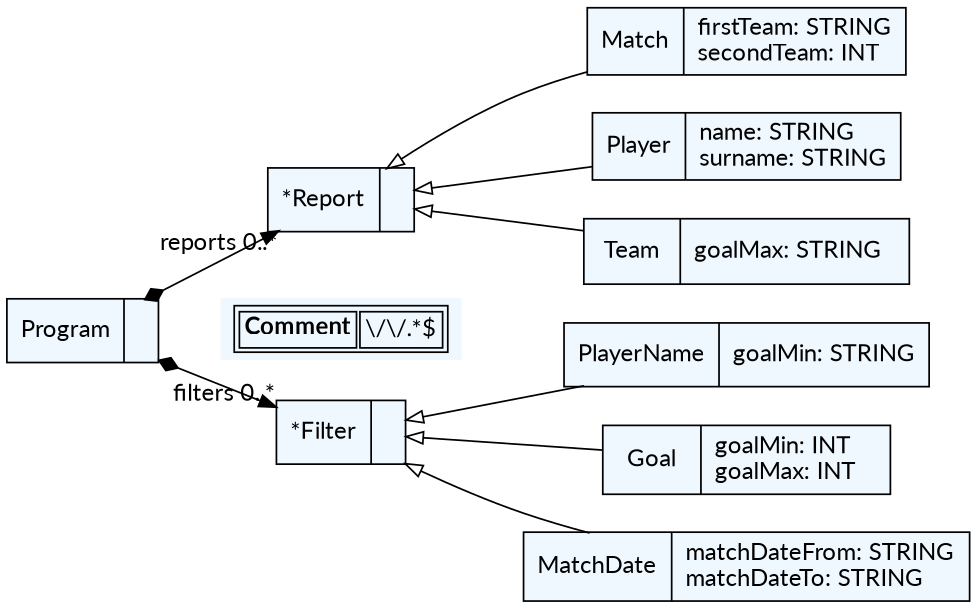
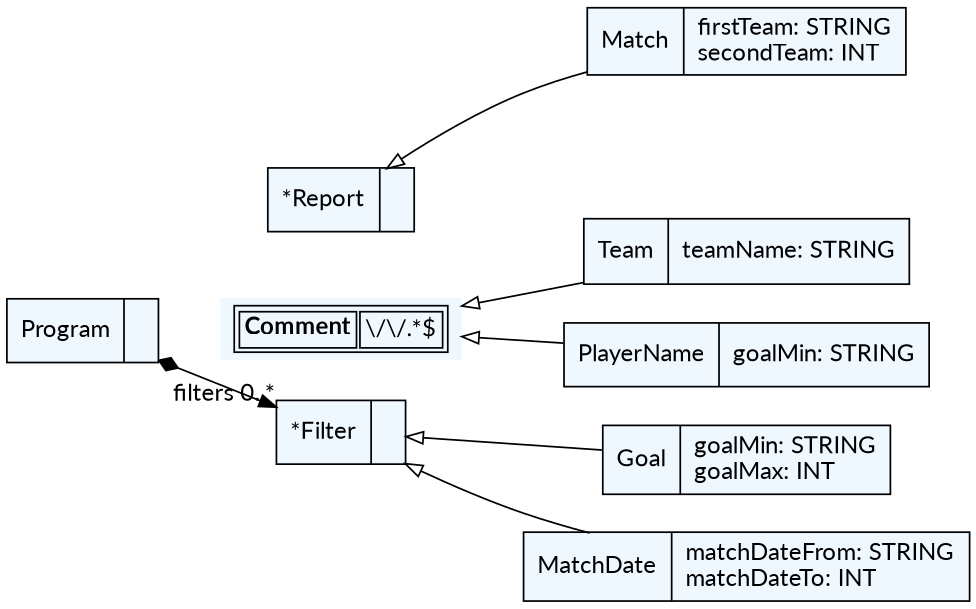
(747, 146) -> none
(508, 221) -> (531, 293)
(788, 251) -> (789, 251)
(213, 264) -> none
(503, 401) -> (521, 340)
(783, 446) -> (785, 446)
(805, 579) -> (782, 579)
